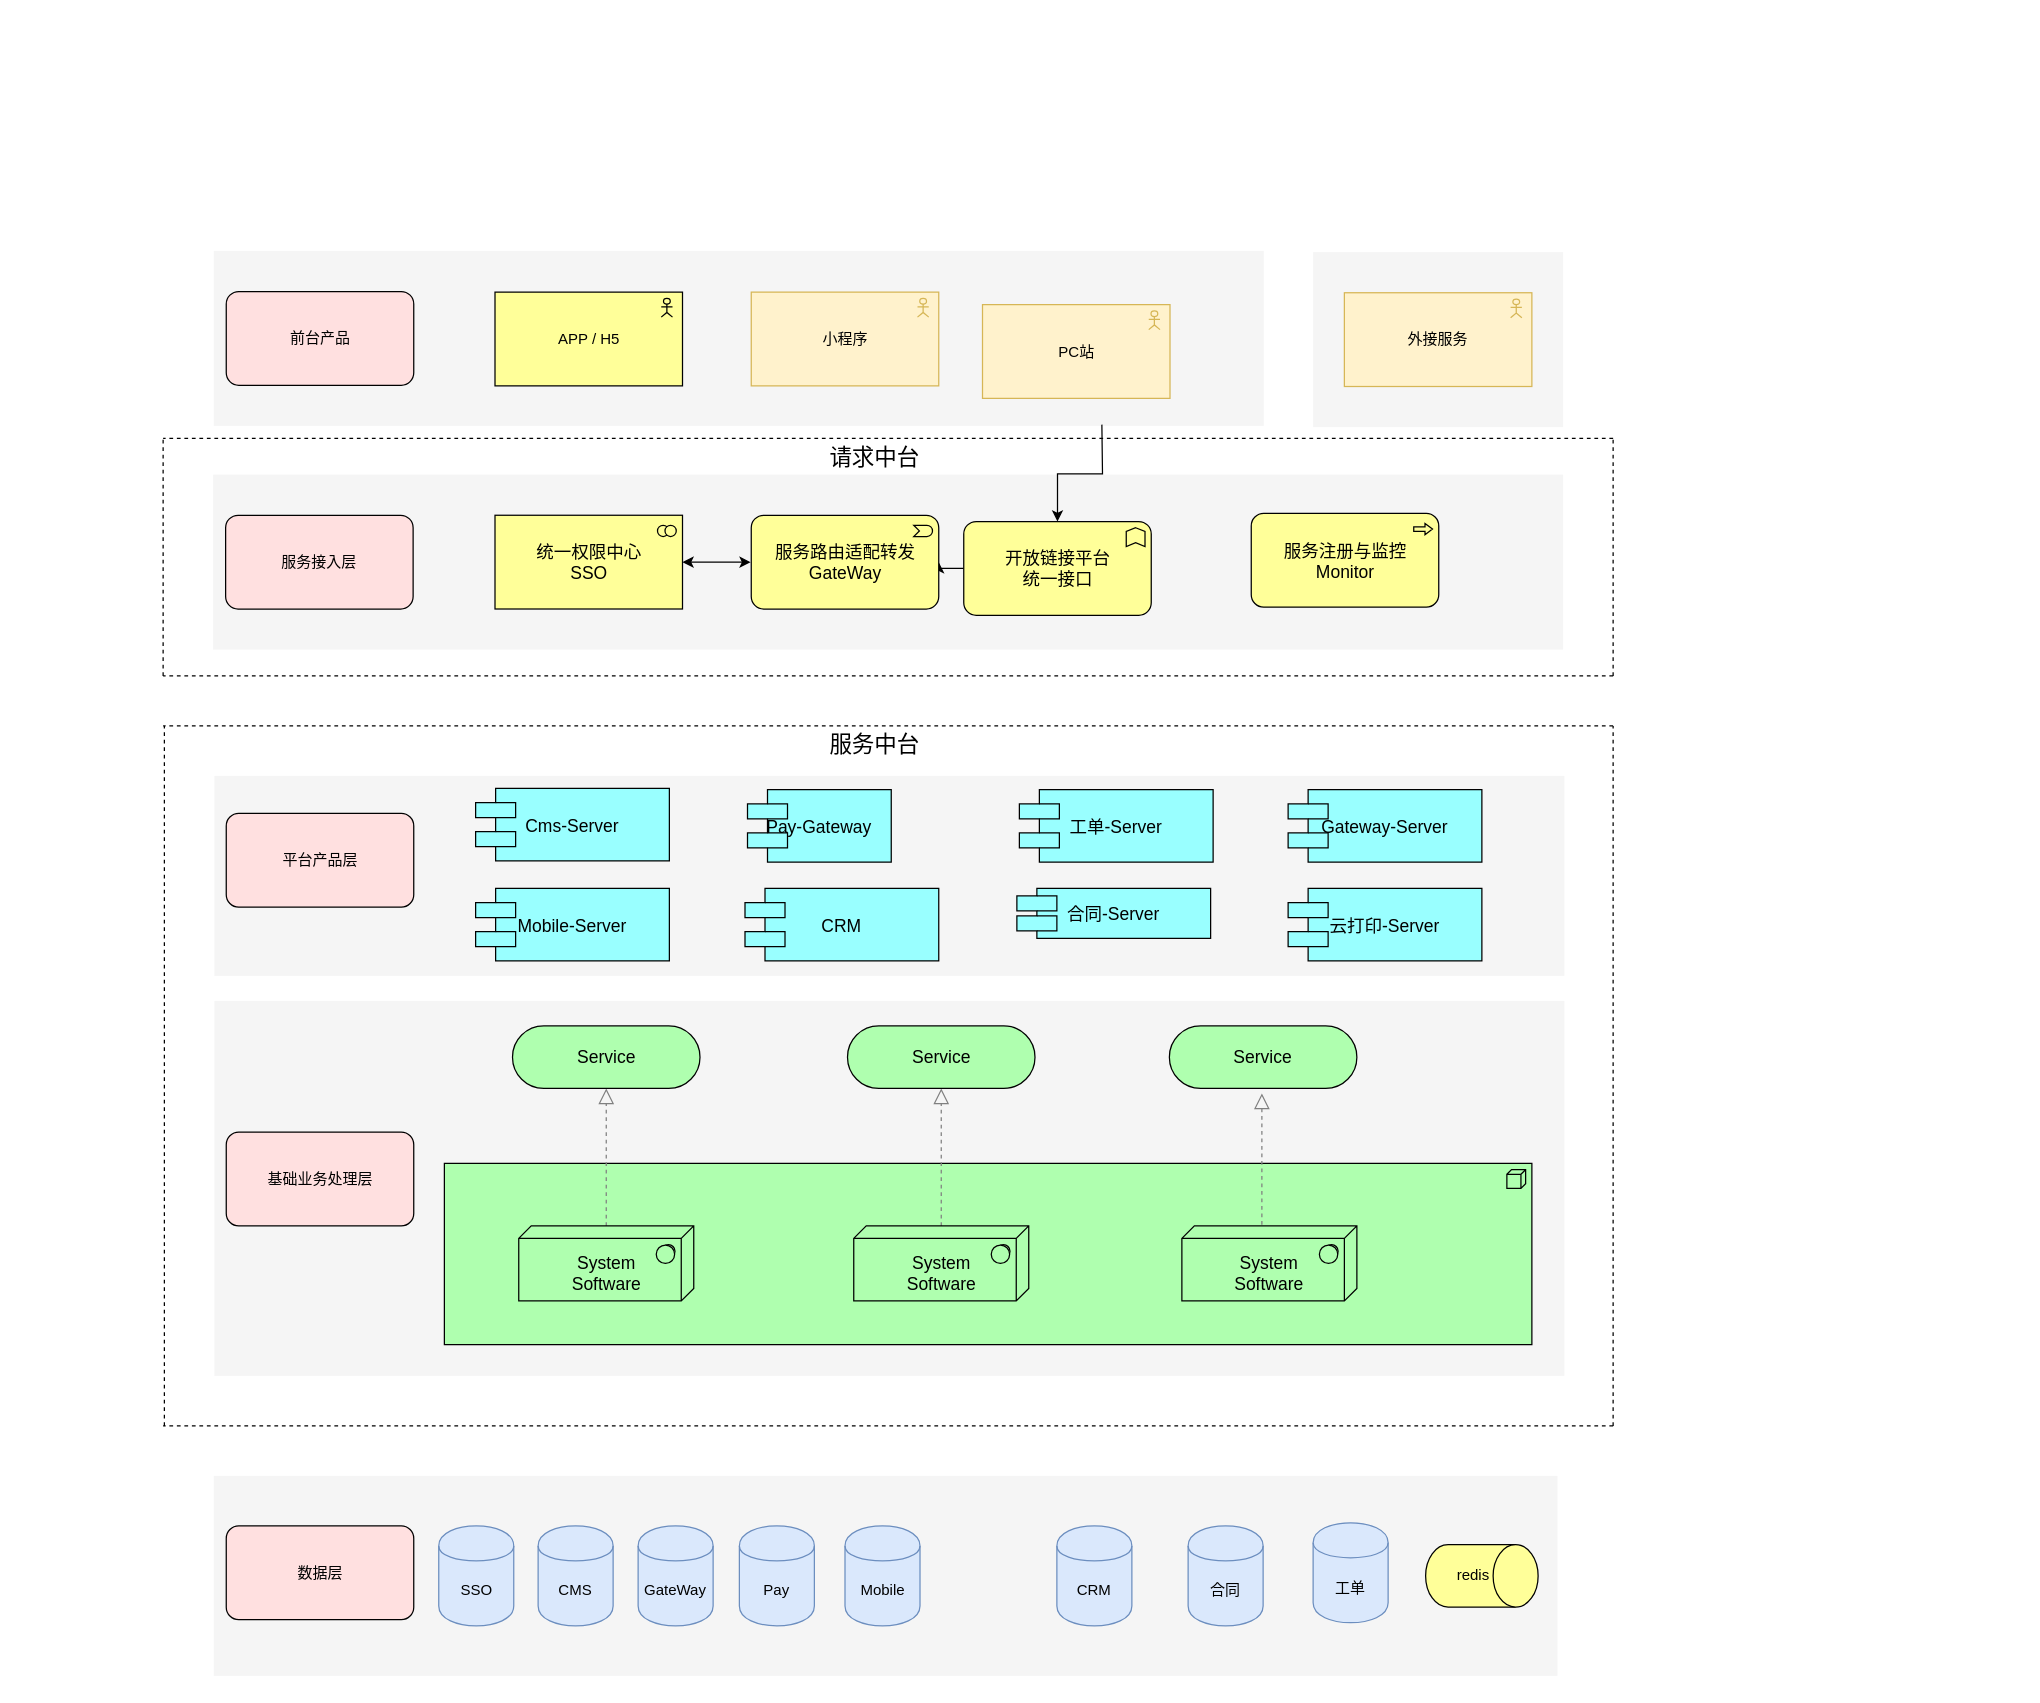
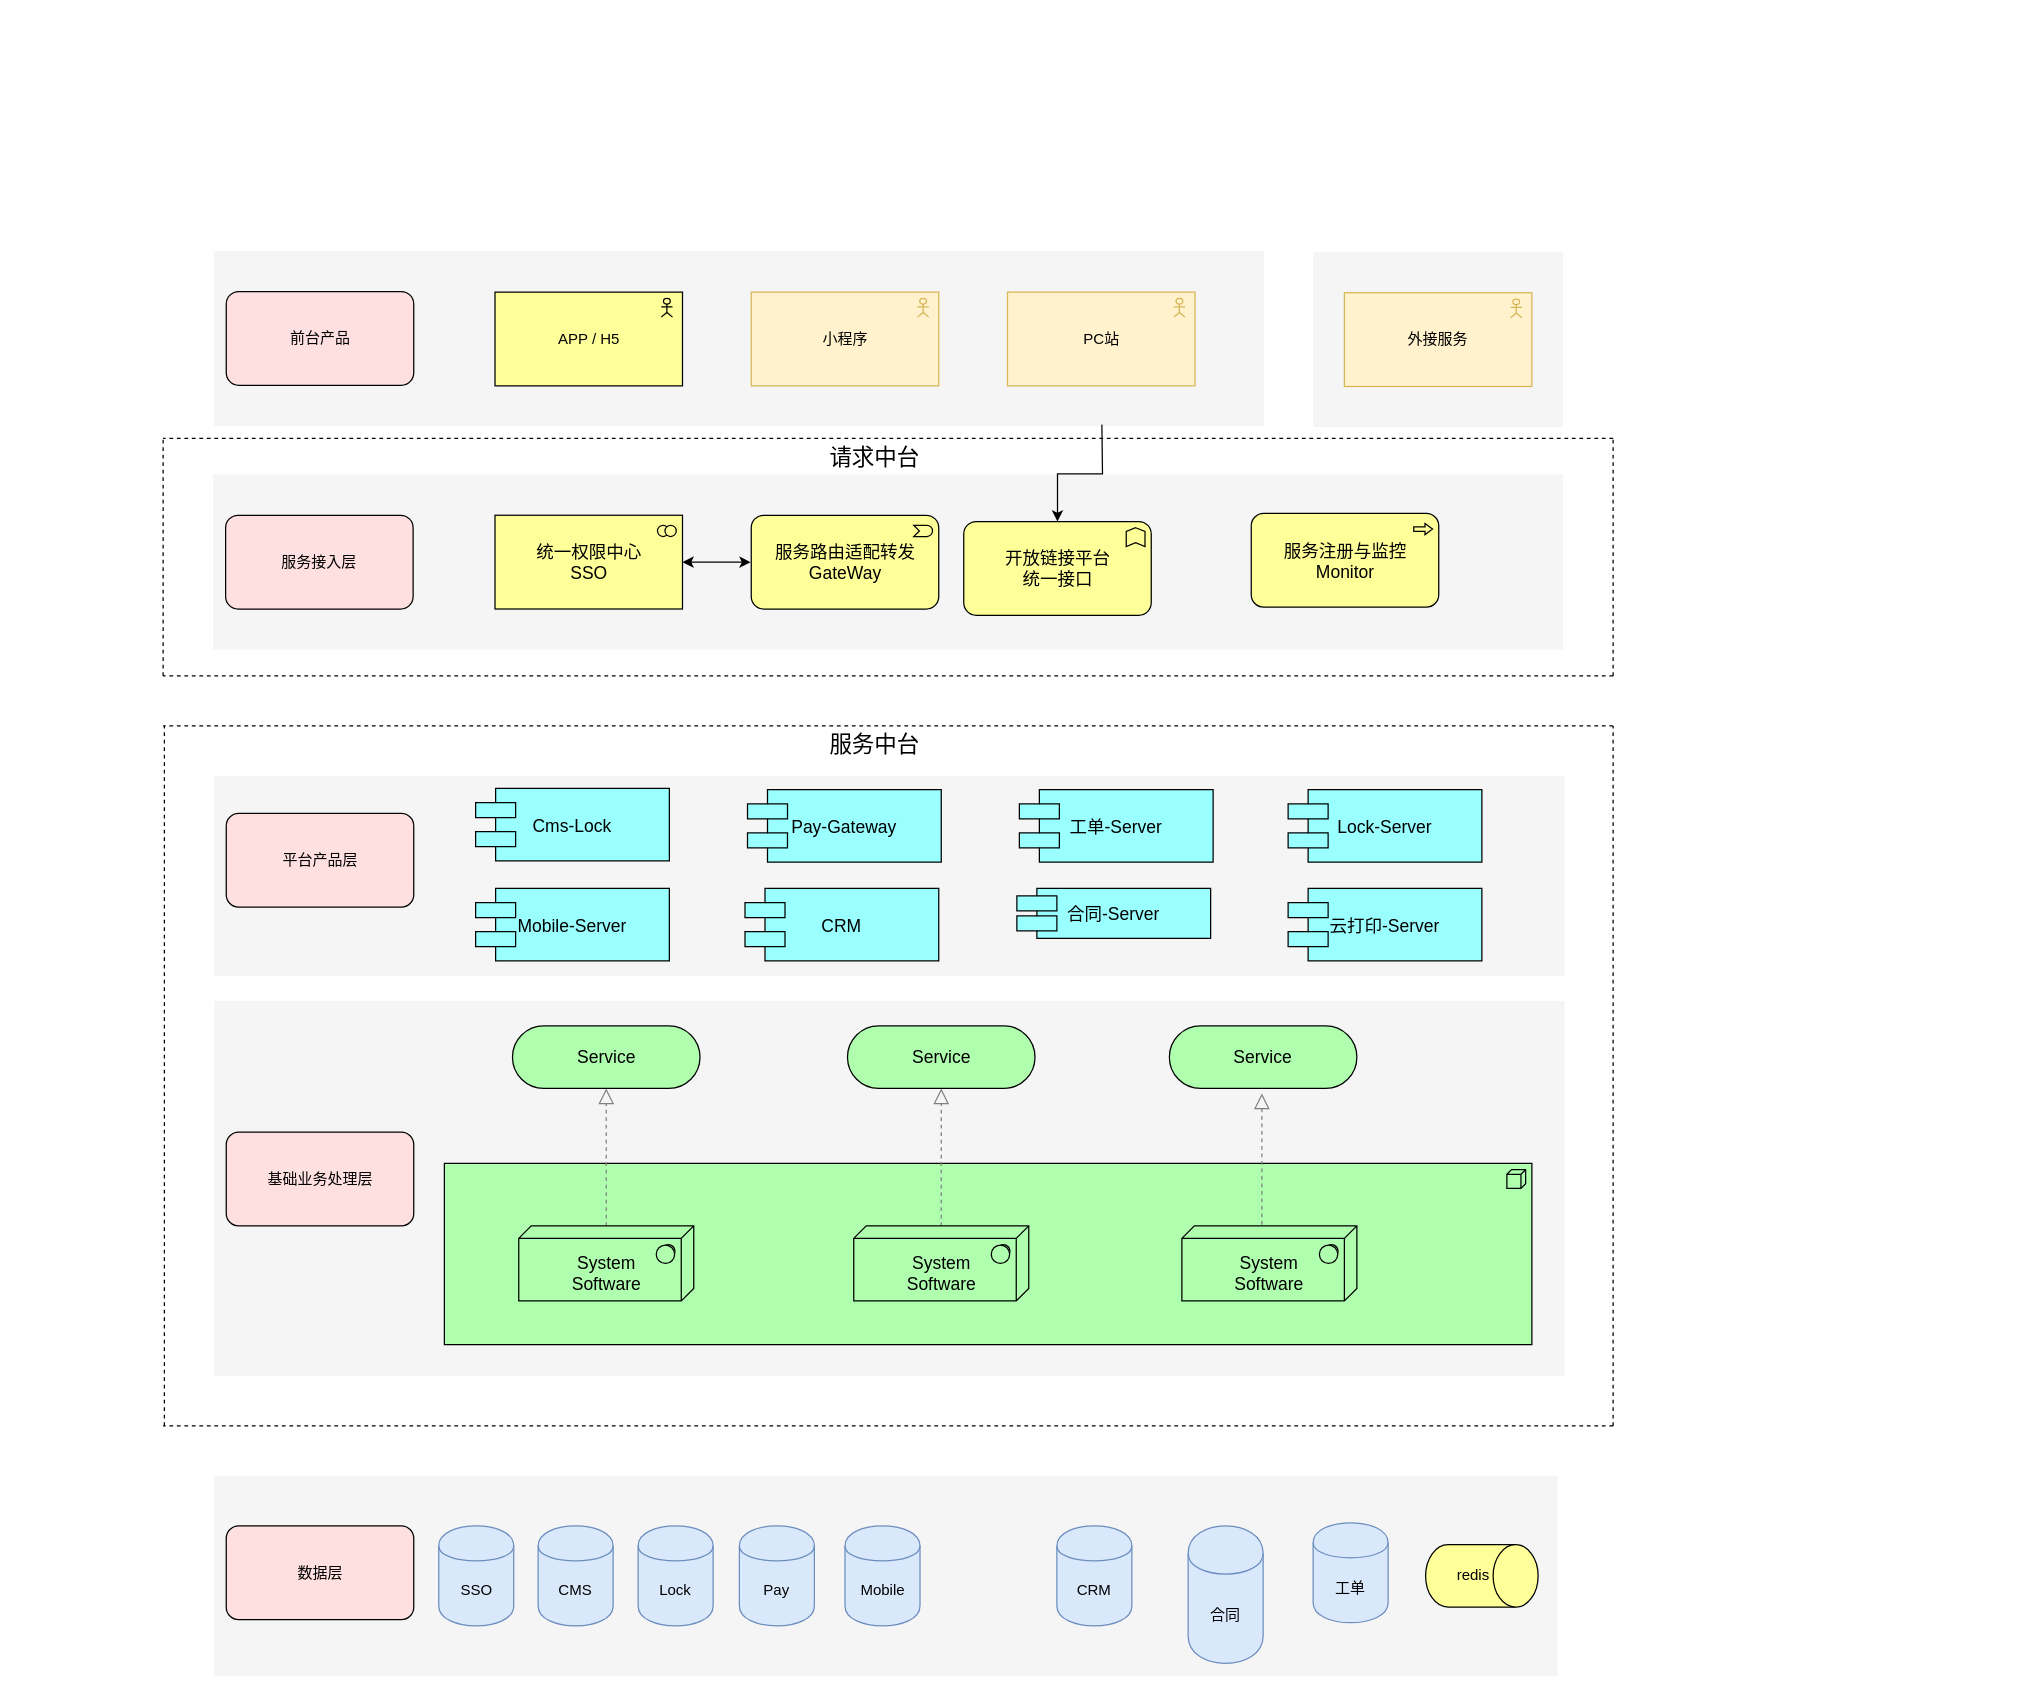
(1076, 351) -> (1101, 339)
(951, 568) -> none
(572, 825) -> (572, 825)
(819, 826) -> (844, 826)
(1384, 827) -> (1384, 827)
(1226, 1576) -> (1226, 1594)
(676, 1591) -> (676, 1591)
